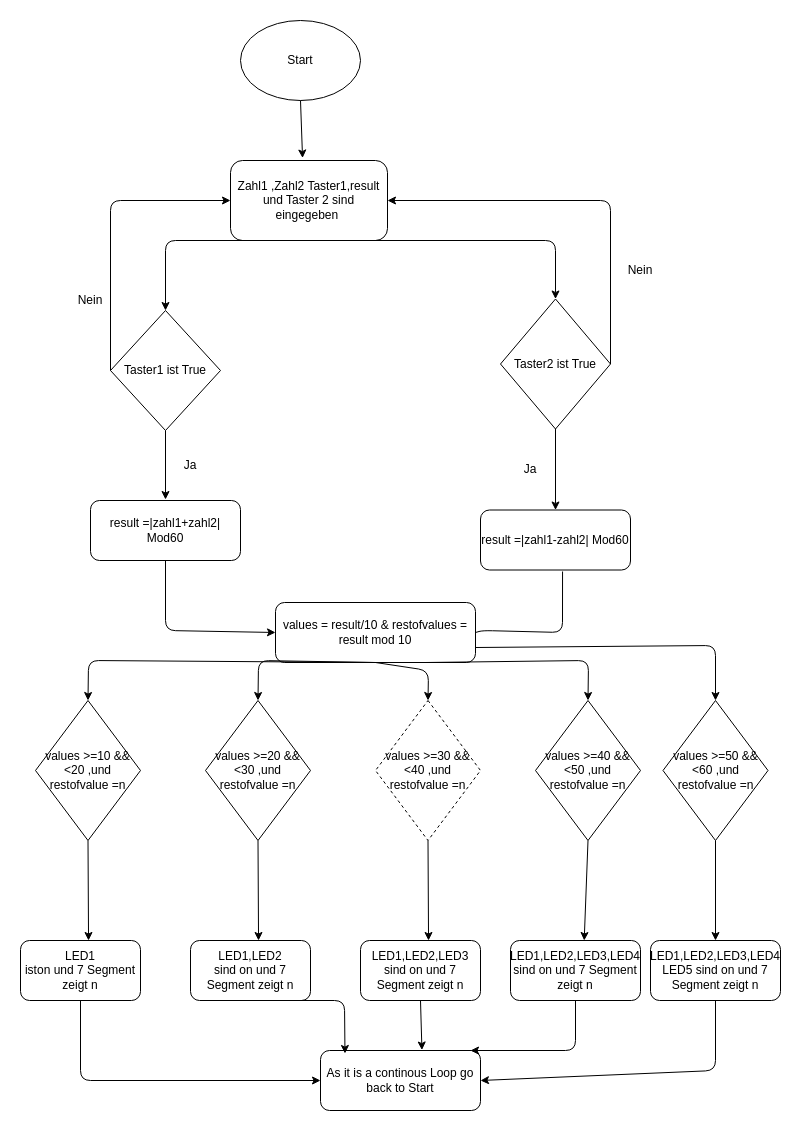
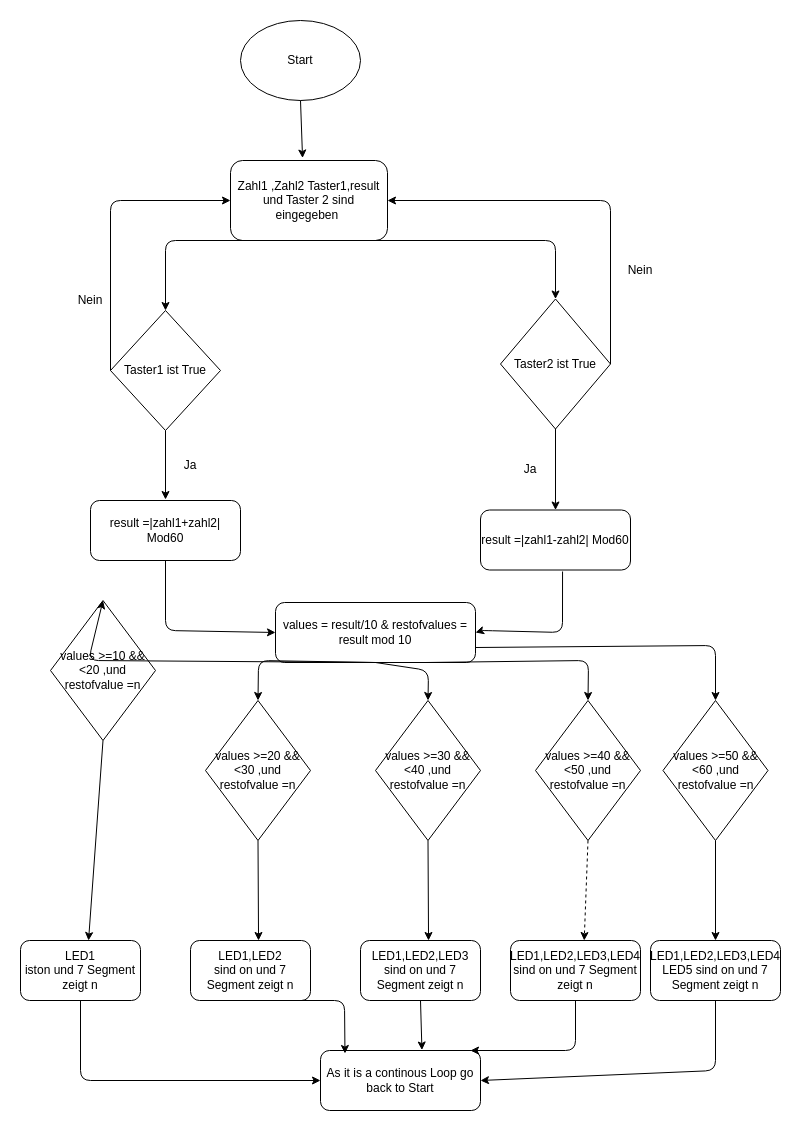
(481, 631) -> (483, 631)
(88, 771) -> (103, 671)
(428, 771) -> (428, 771)
(586, 886) -> (586, 886)
